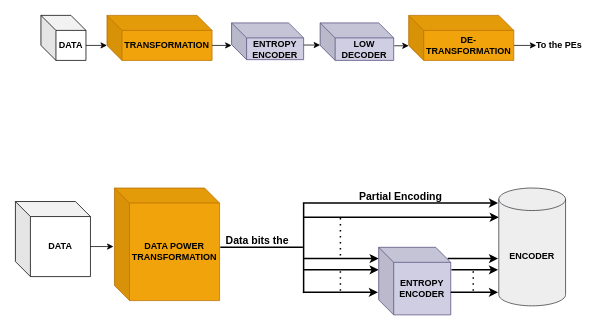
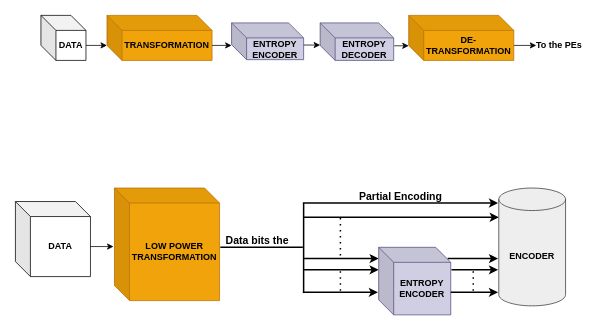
(364, 49) -> (364, 49)
(174, 252) -> (174, 252)
